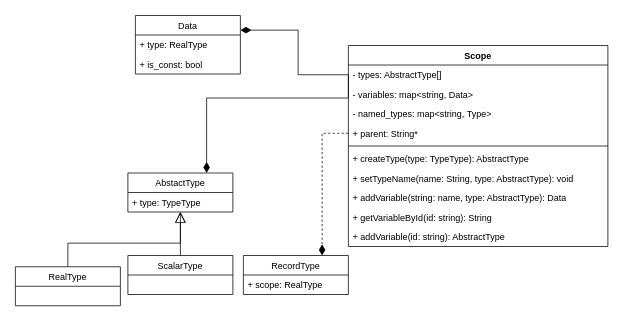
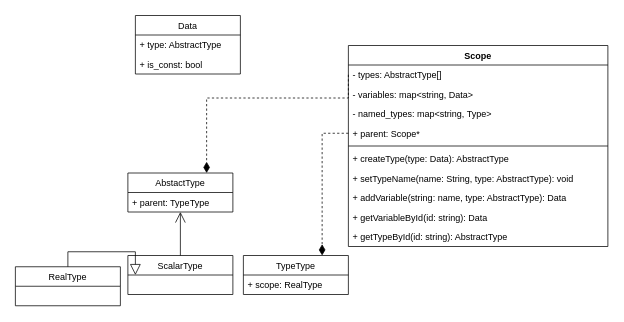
(175, 45) -> (186, 45)
(321, 75) -> none
(245, 98) -> (245, 98)
(391, 134) -> (389, 134)
(452, 159) -> (442, 159)
(169, 203) -> (174, 203)
(434, 218) -> (430, 218)
(440, 237) -> (443, 237)
(118, 243) -> (107, 252)
(296, 266) -> (296, 266)
